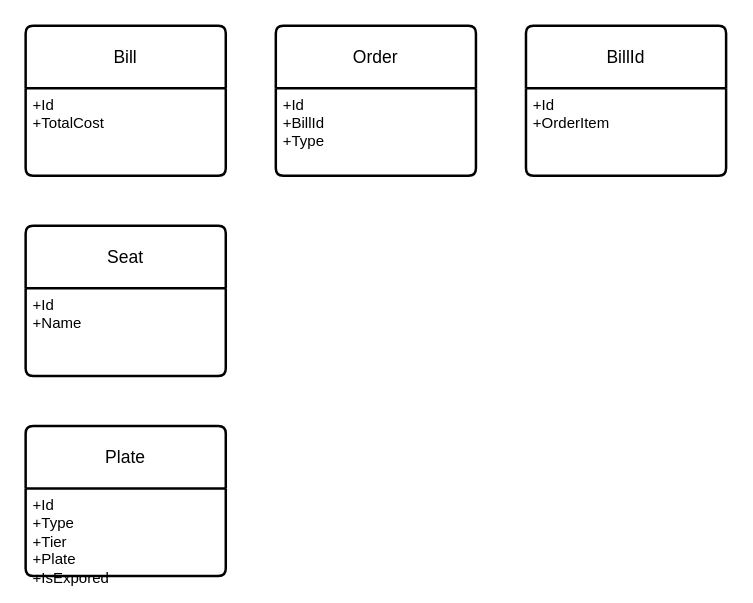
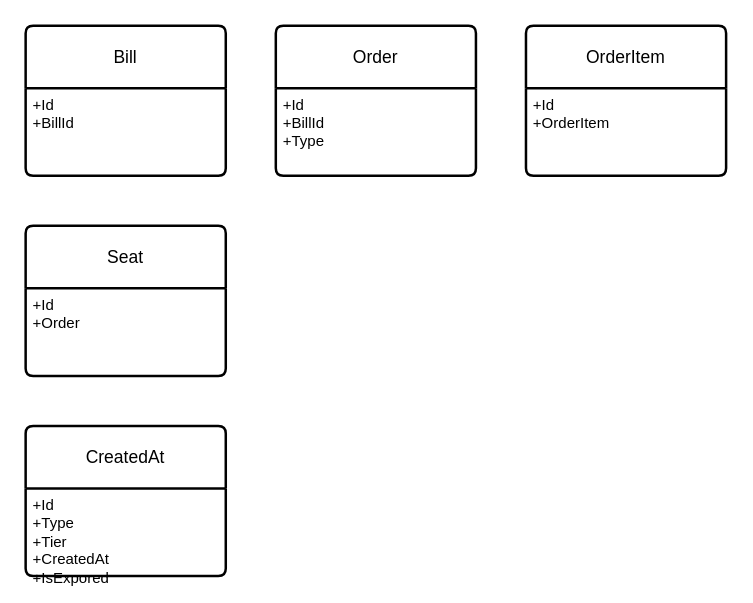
(626, 57) -> (626, 57)
(73, 115) -> (57, 115)
(54, 315) -> (58, 315)
(126, 457) -> (126, 457)
(75, 542) -> (75, 542)
